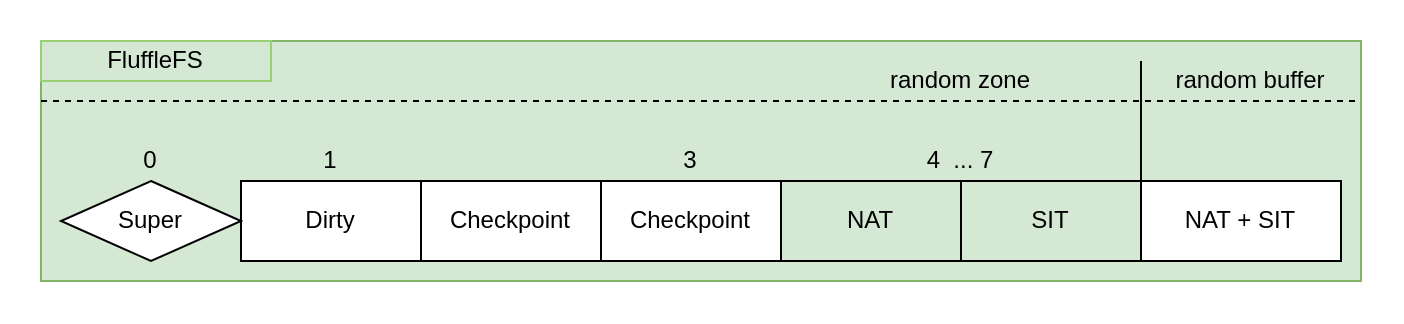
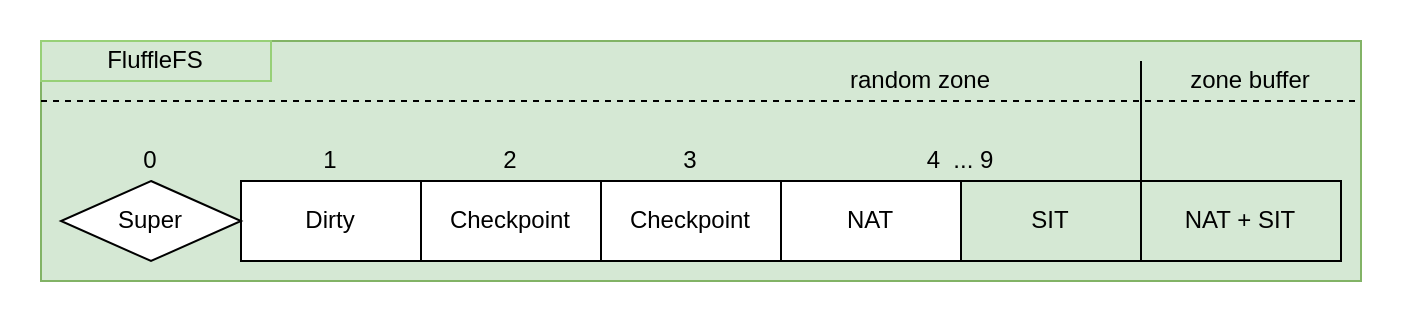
(961, 81) -> (921, 81)
(1251, 81) -> (1251, 81)
none -> (511, 161)
(961, 161) -> (961, 161)
(871, 221) -> (871, 221)
(1241, 221) -> (1241, 221)
